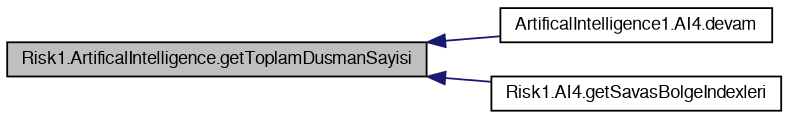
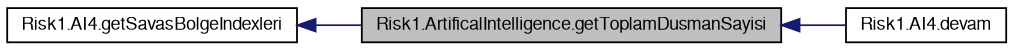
(636, 25) -> (926, 25)
(468, 80) -> (339, 25)
